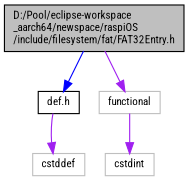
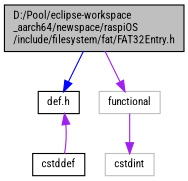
(51, 128) -> (66, 139)
(59, 165) -> (59, 165)
